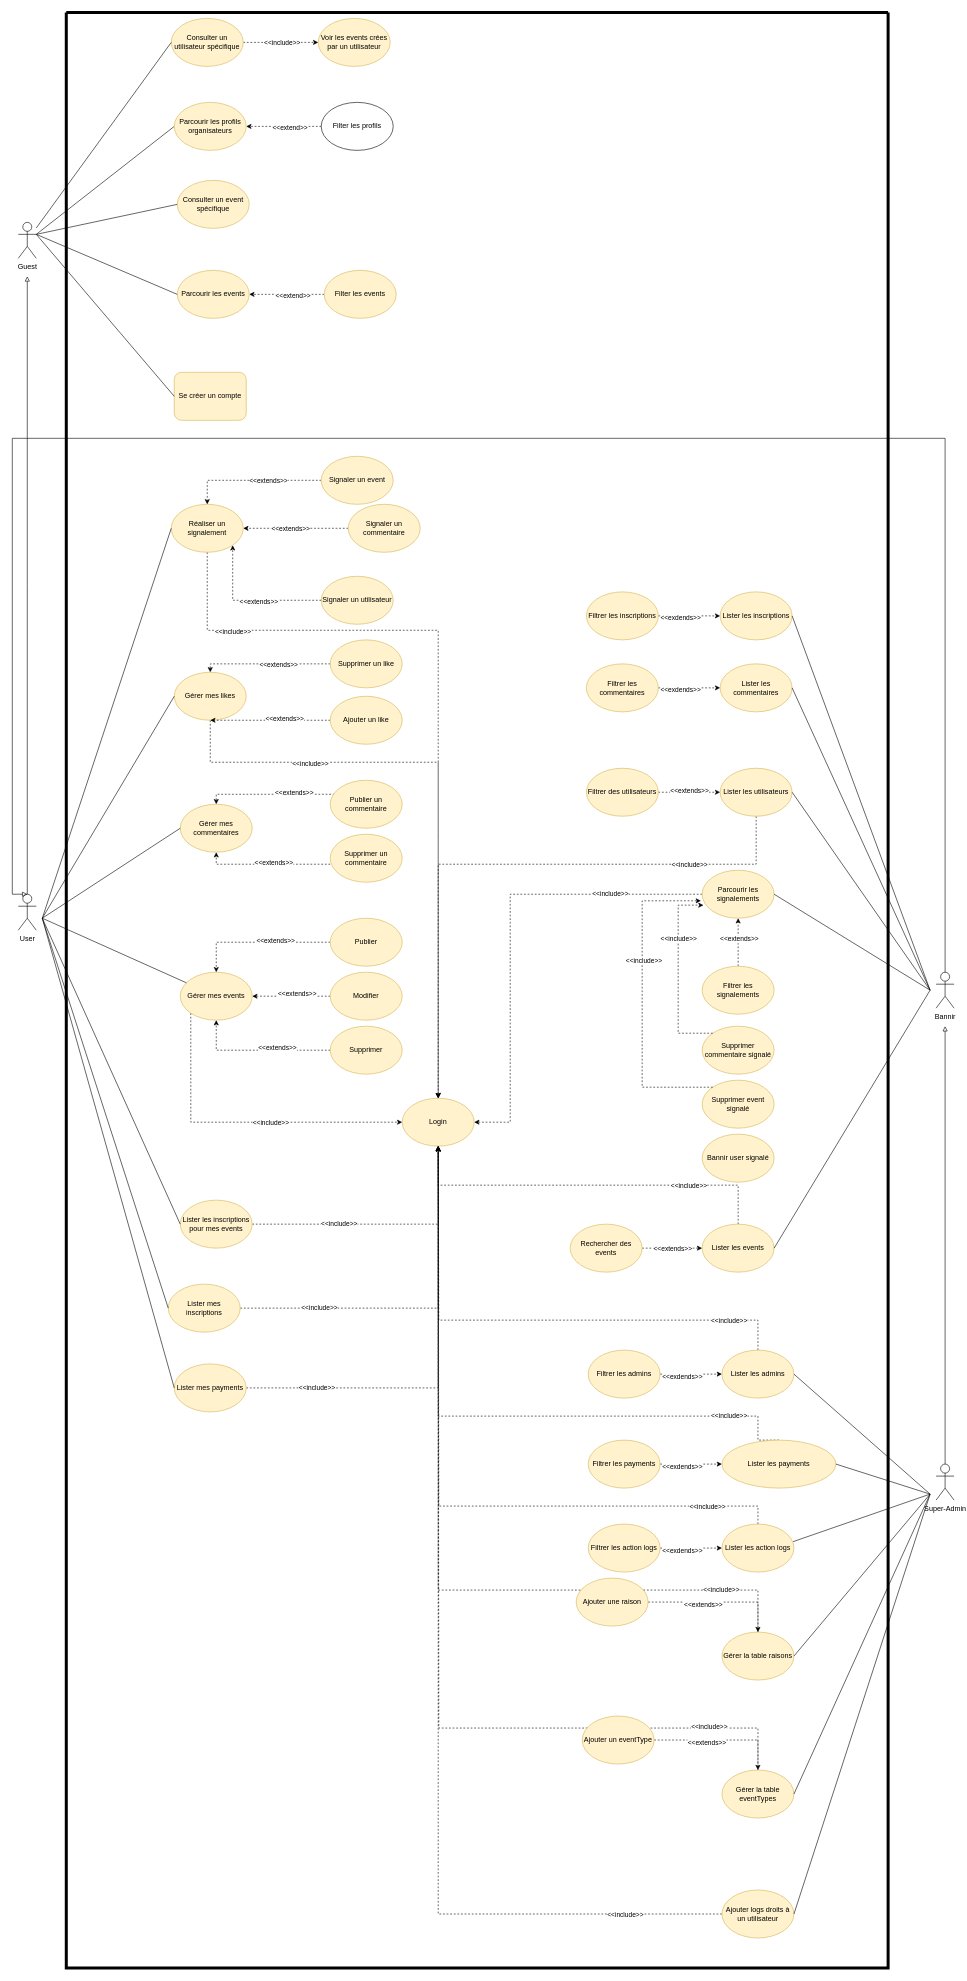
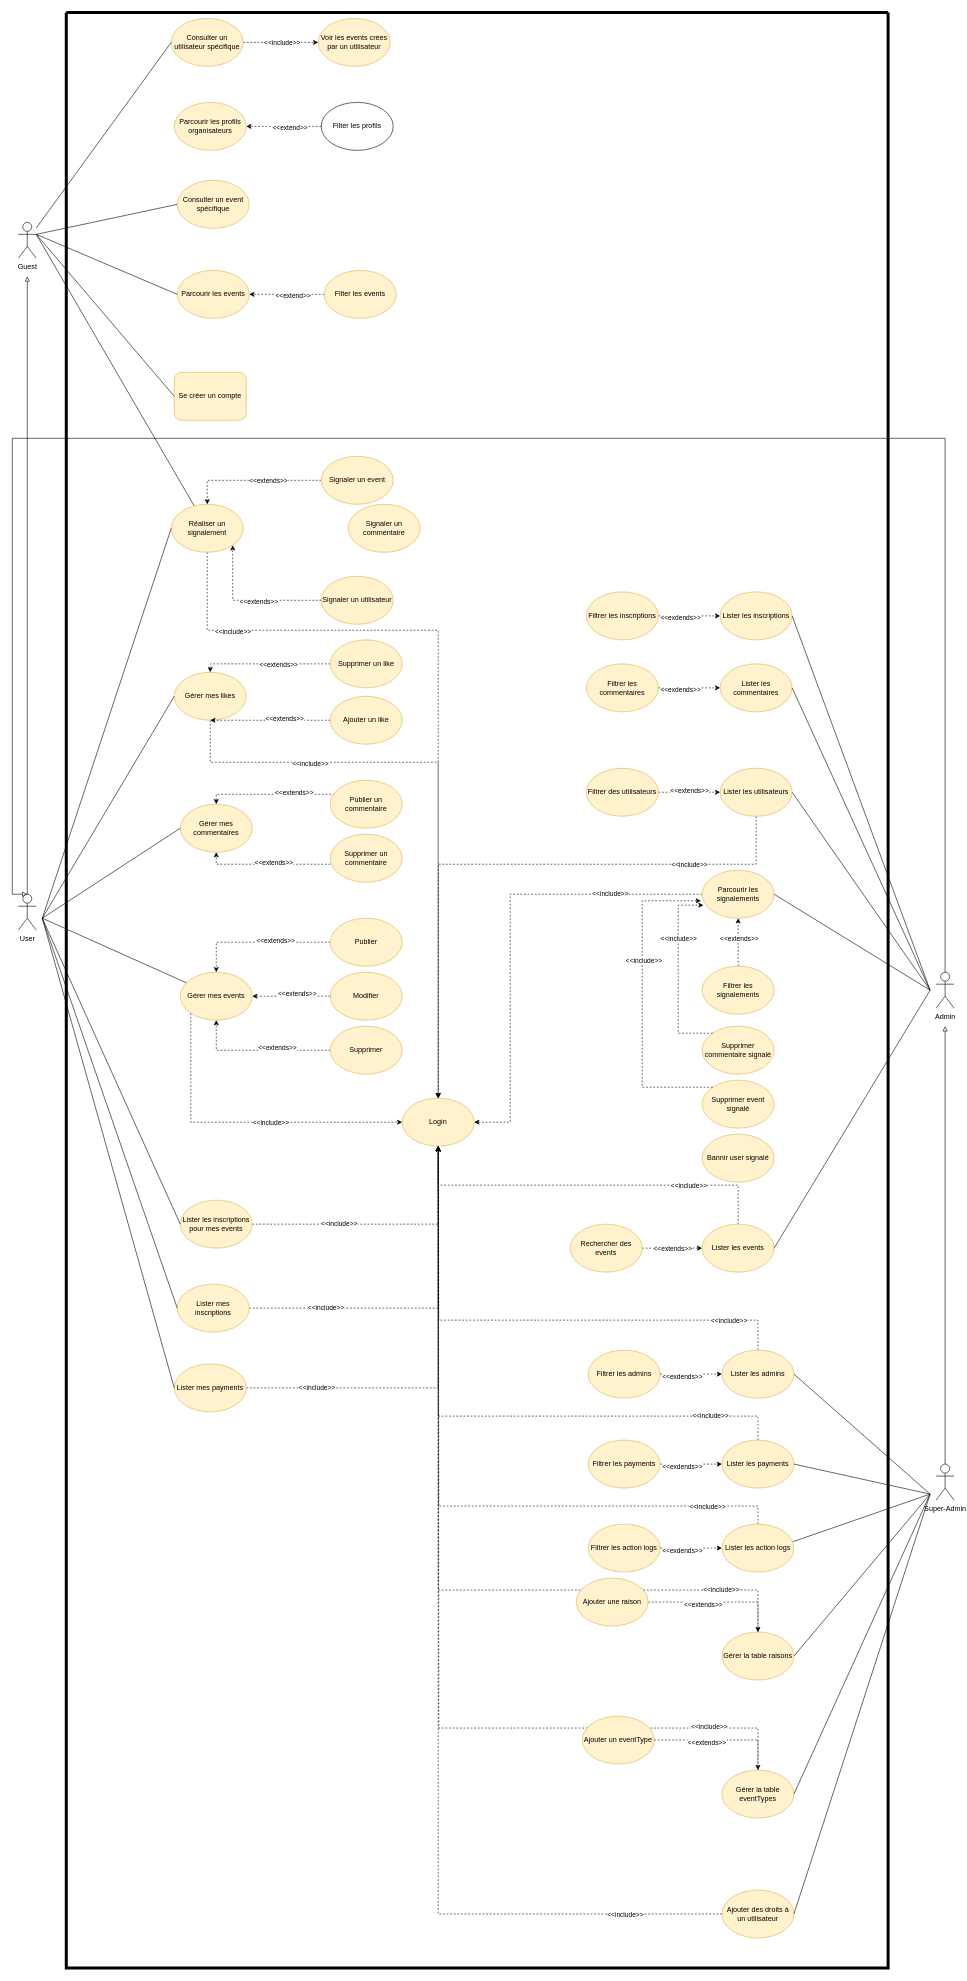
(106, 179) -> (118, 374)
(290, 528) -> none
(946, 1017) -> (946, 1017)
(204, 1308) -> (213, 1308)
(779, 1464) -> (758, 1464)
(758, 1914) -> (758, 1914)
